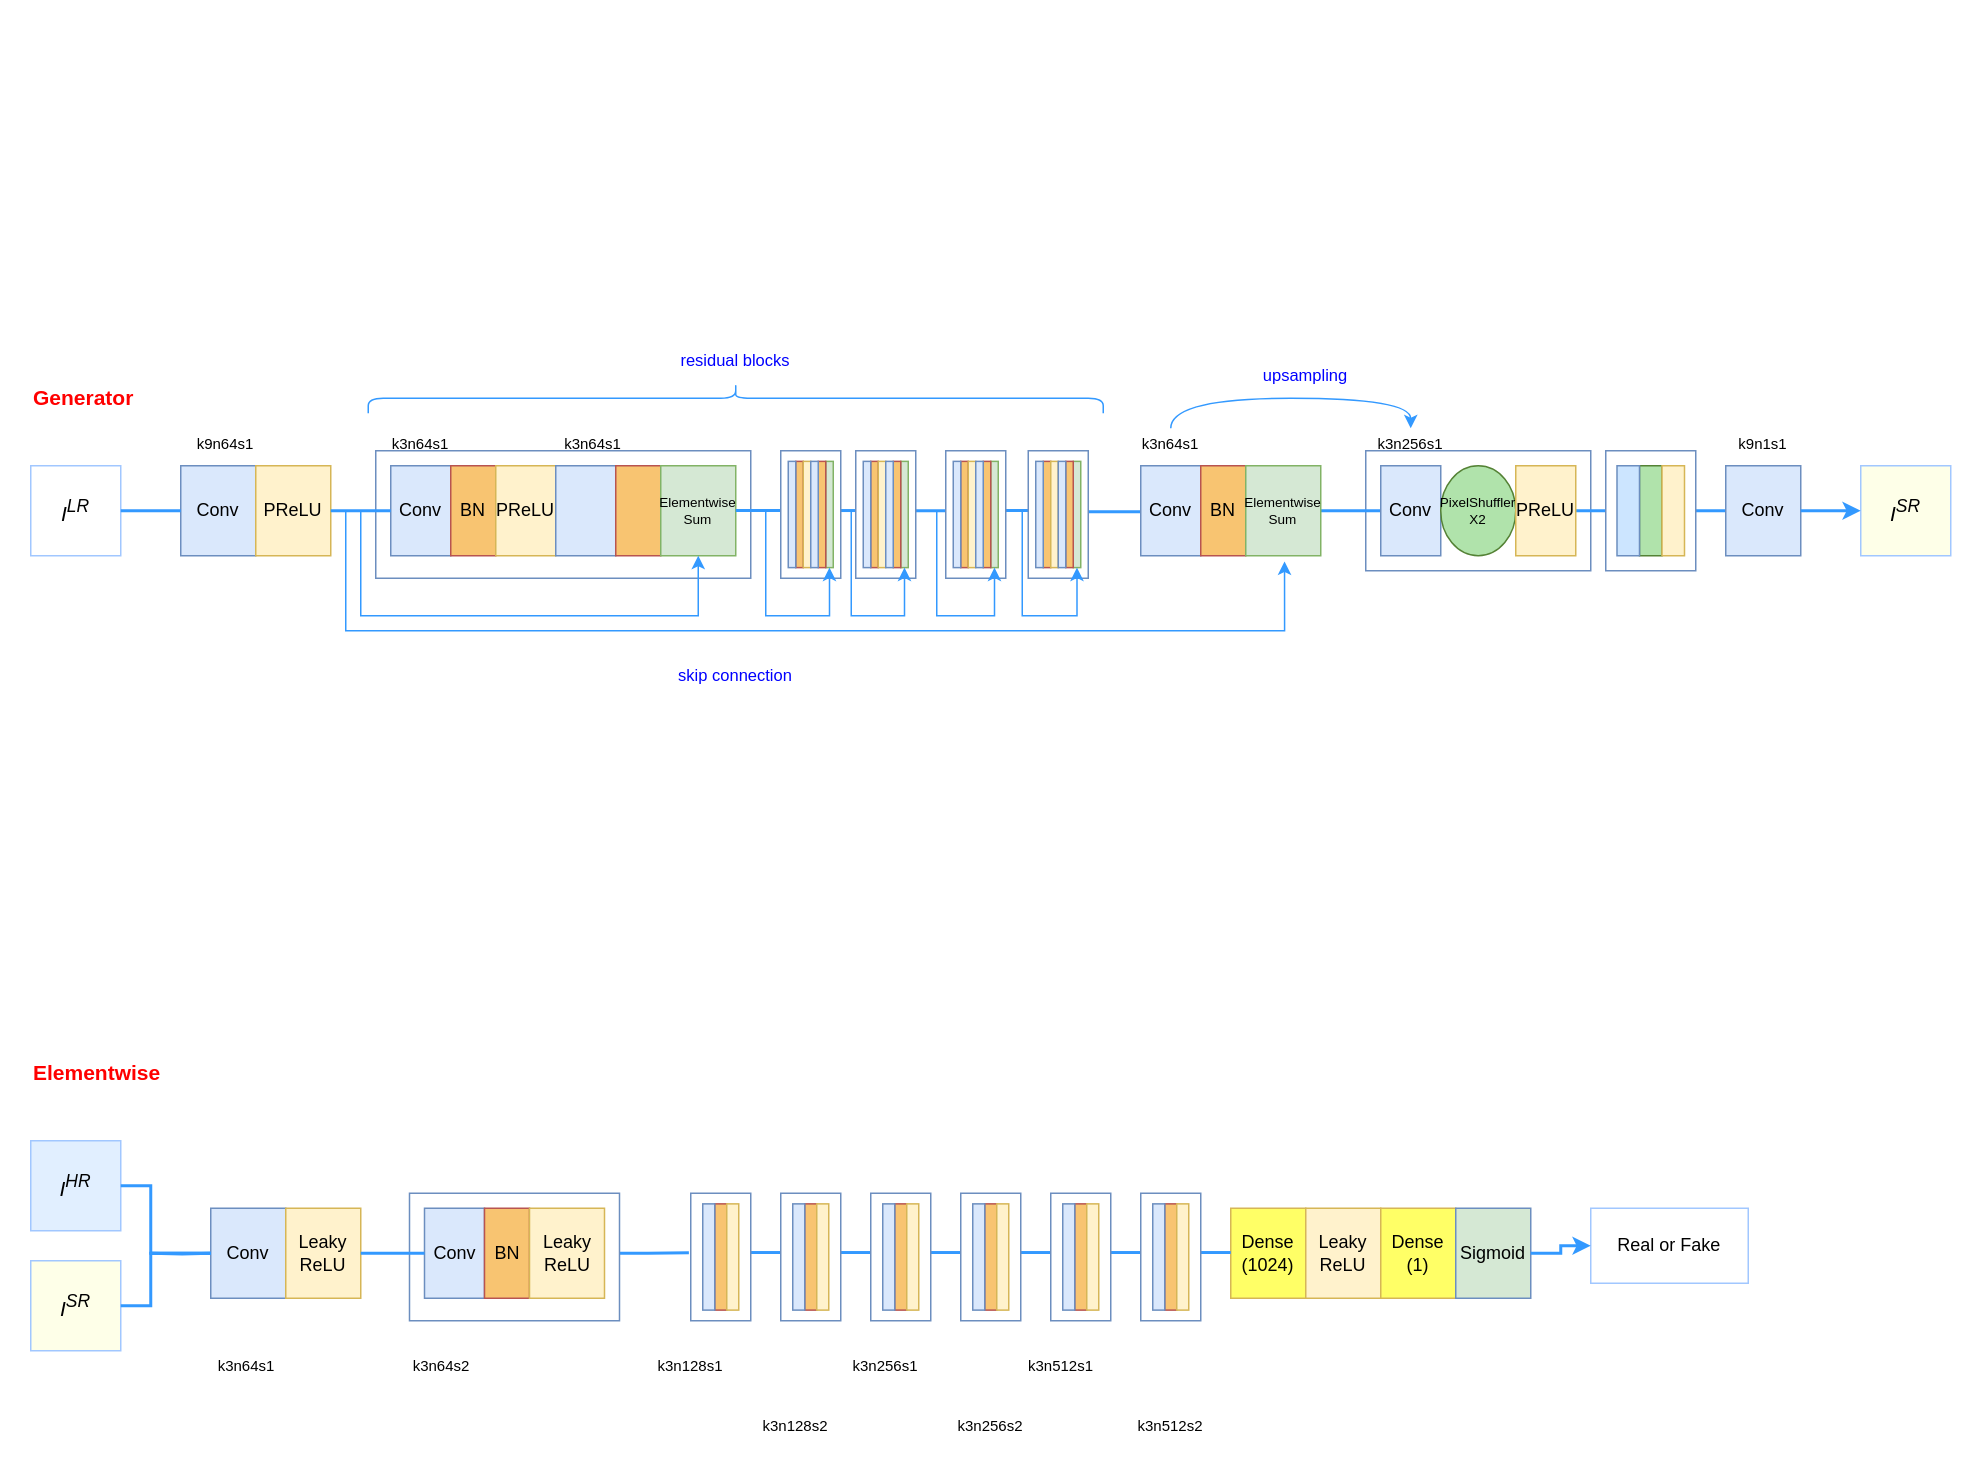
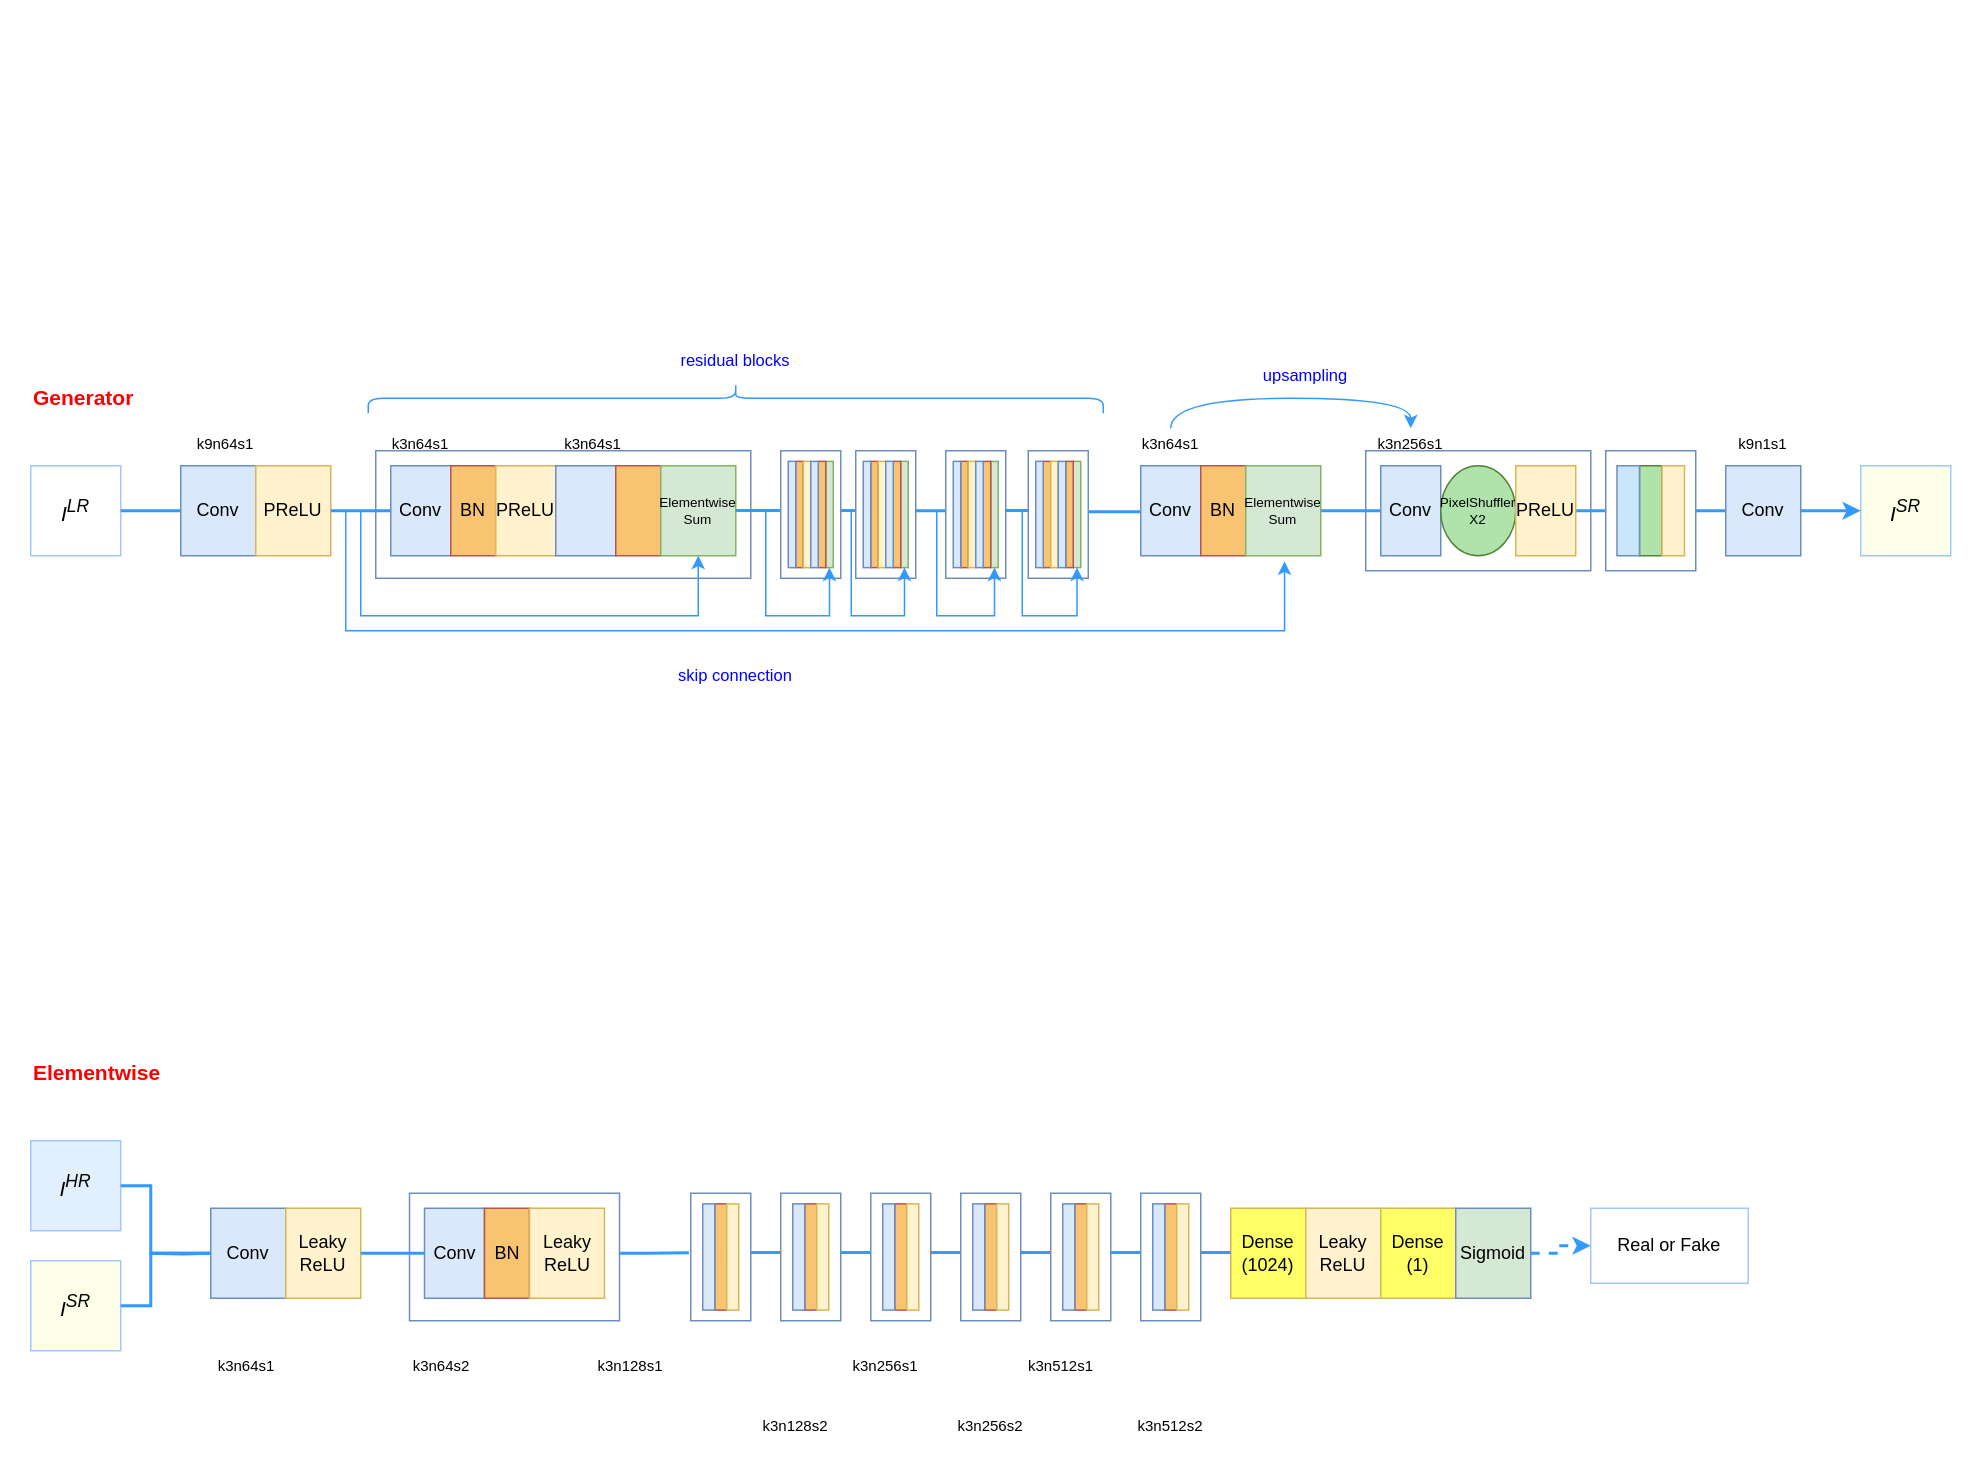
(1561, 1253) -> (1561, 1253)
(691, 1366) -> (631, 1366)
